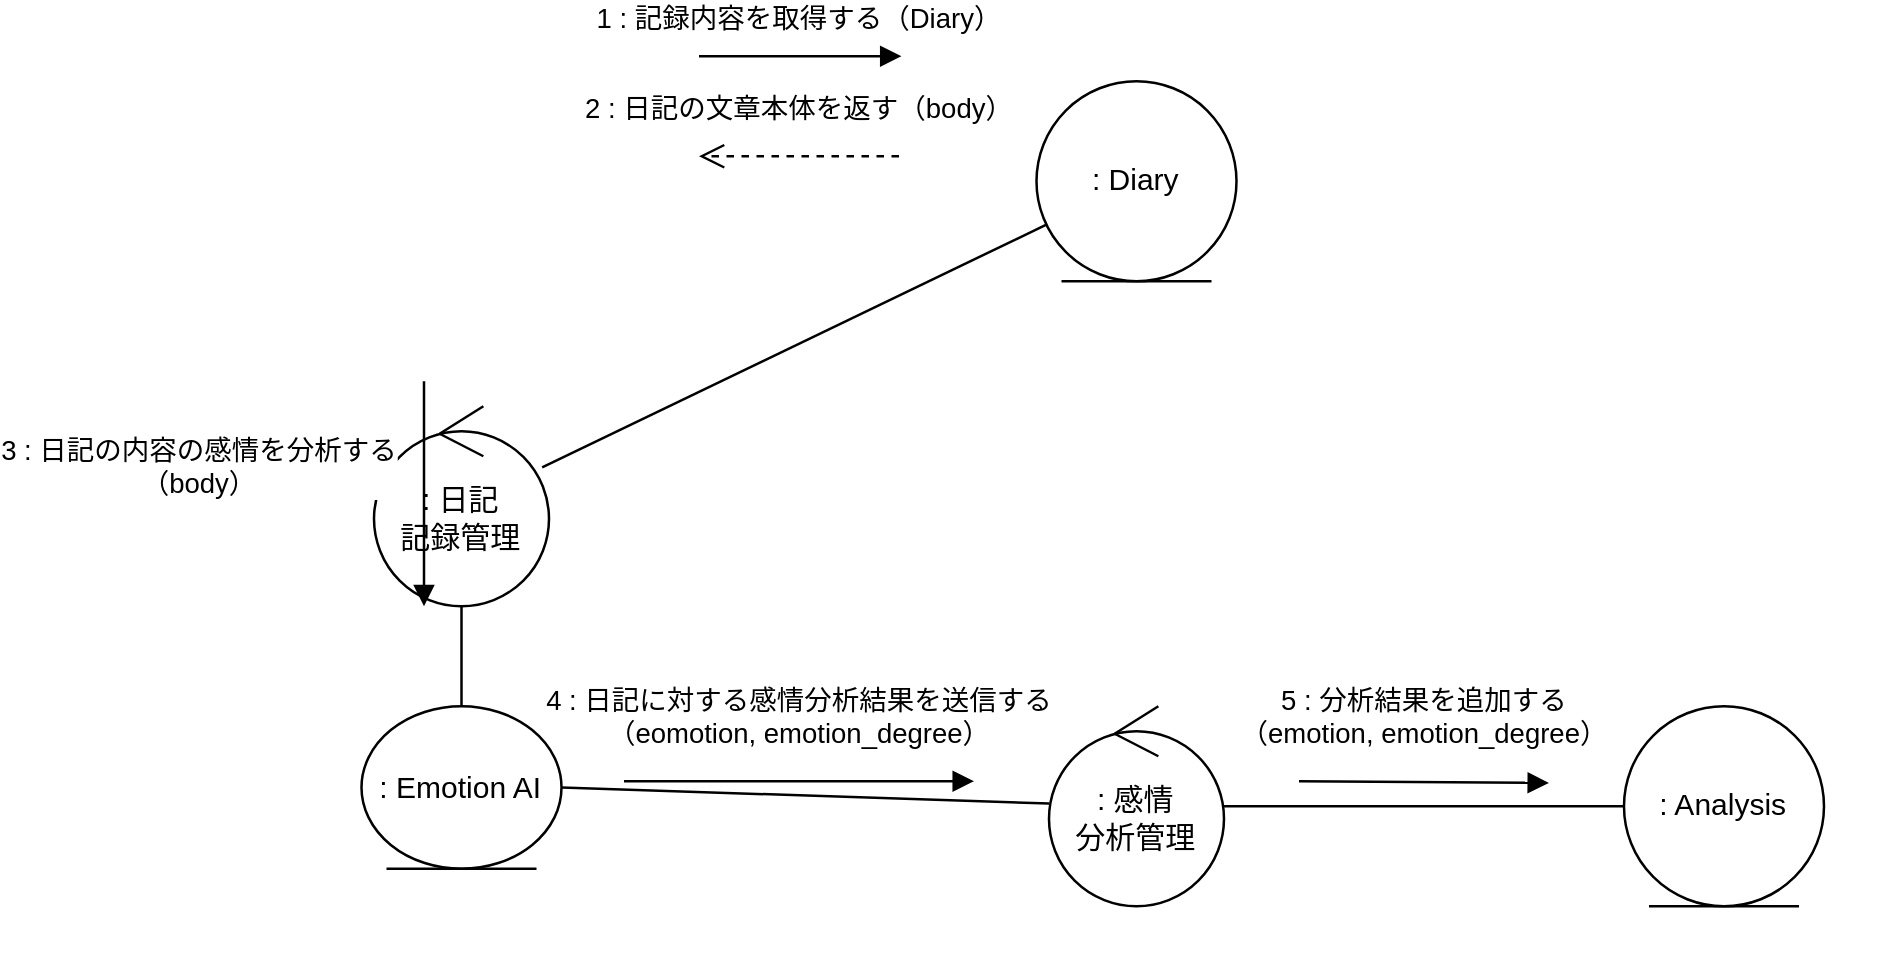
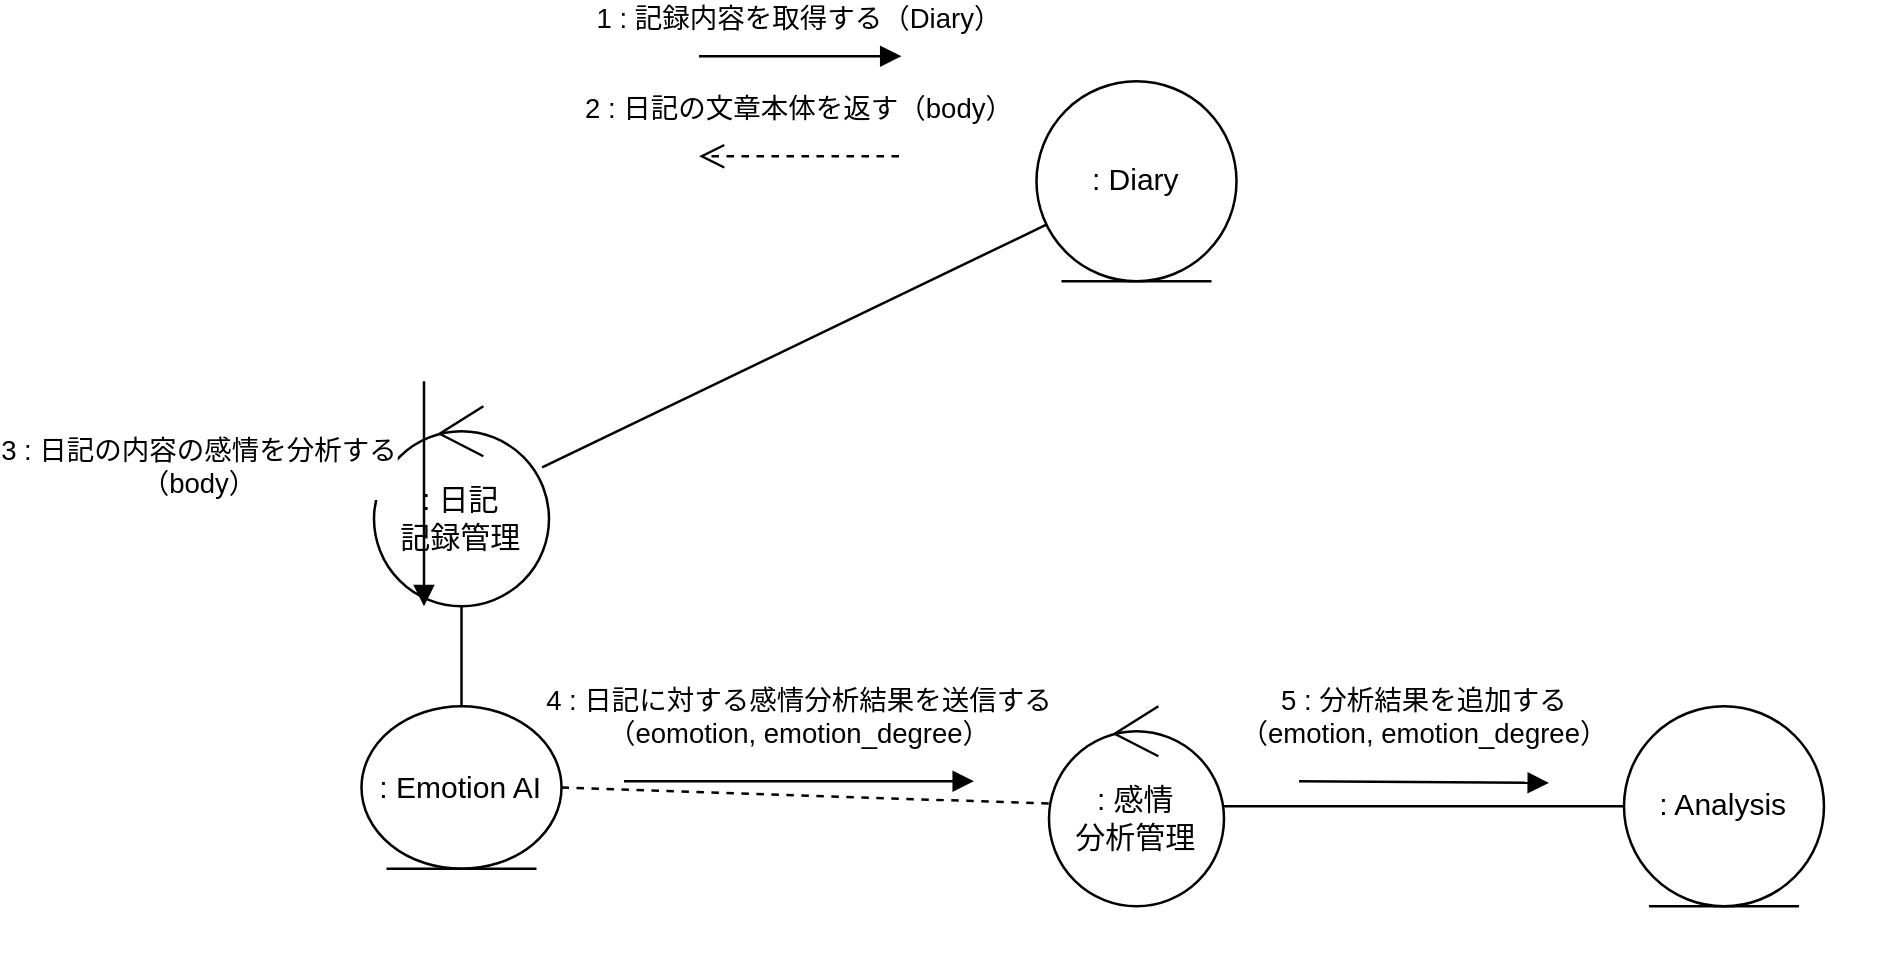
(807, 796) -> (807, 796)
